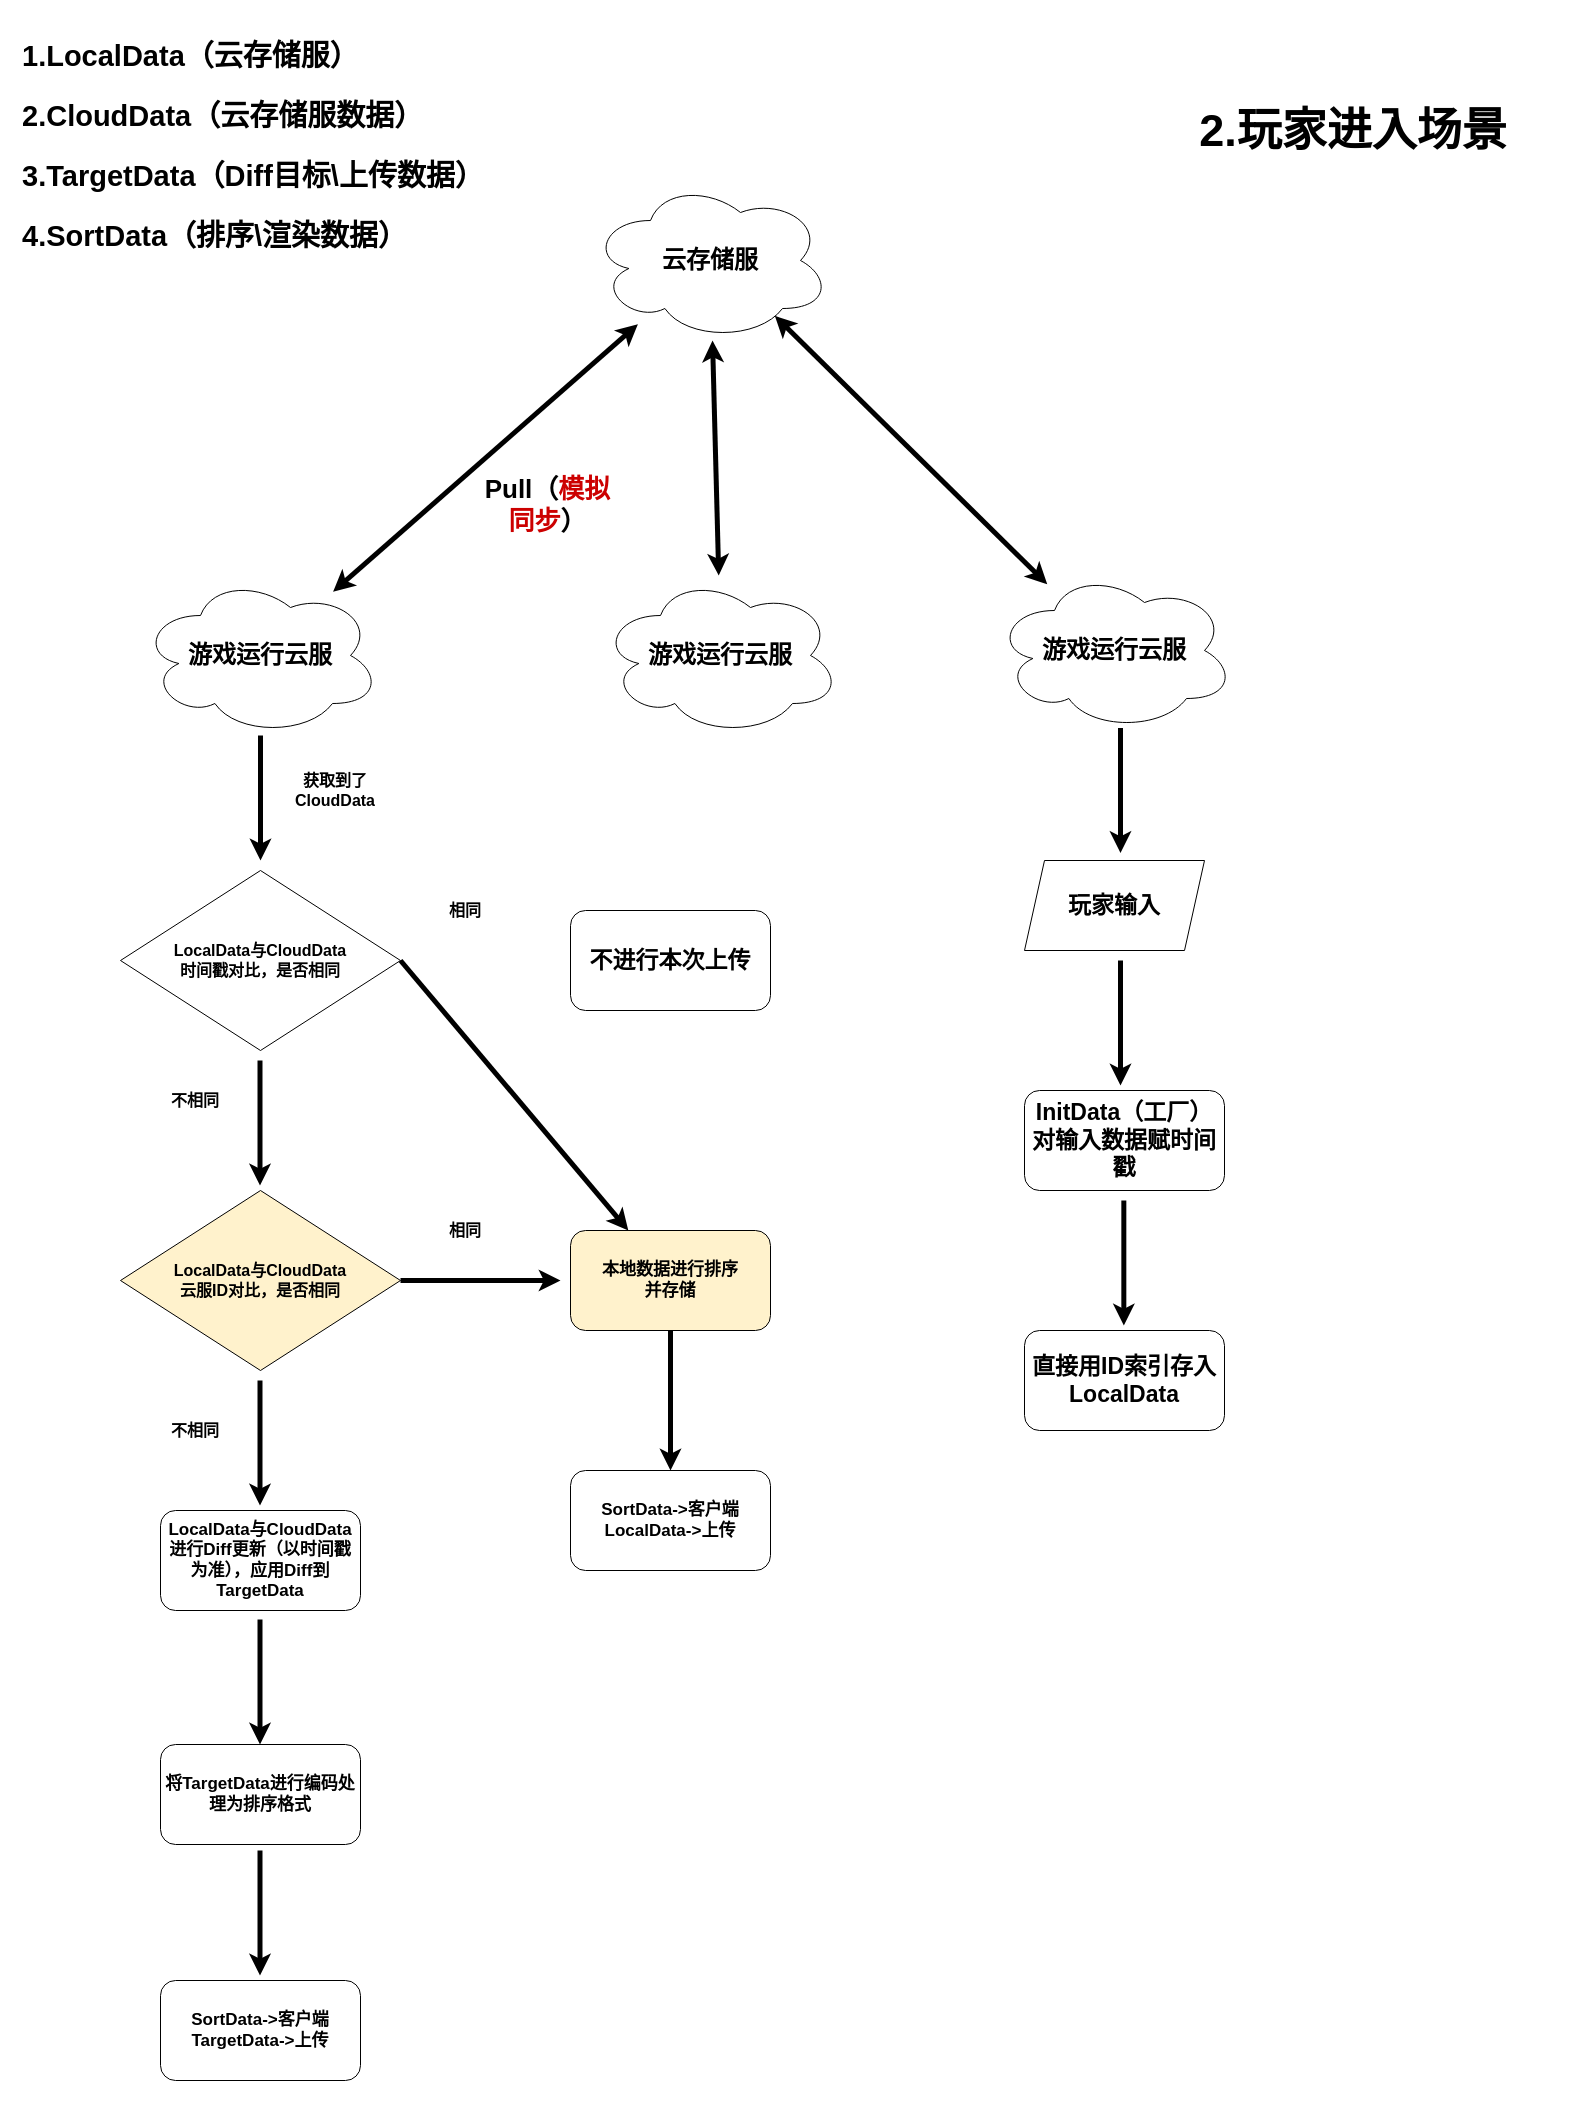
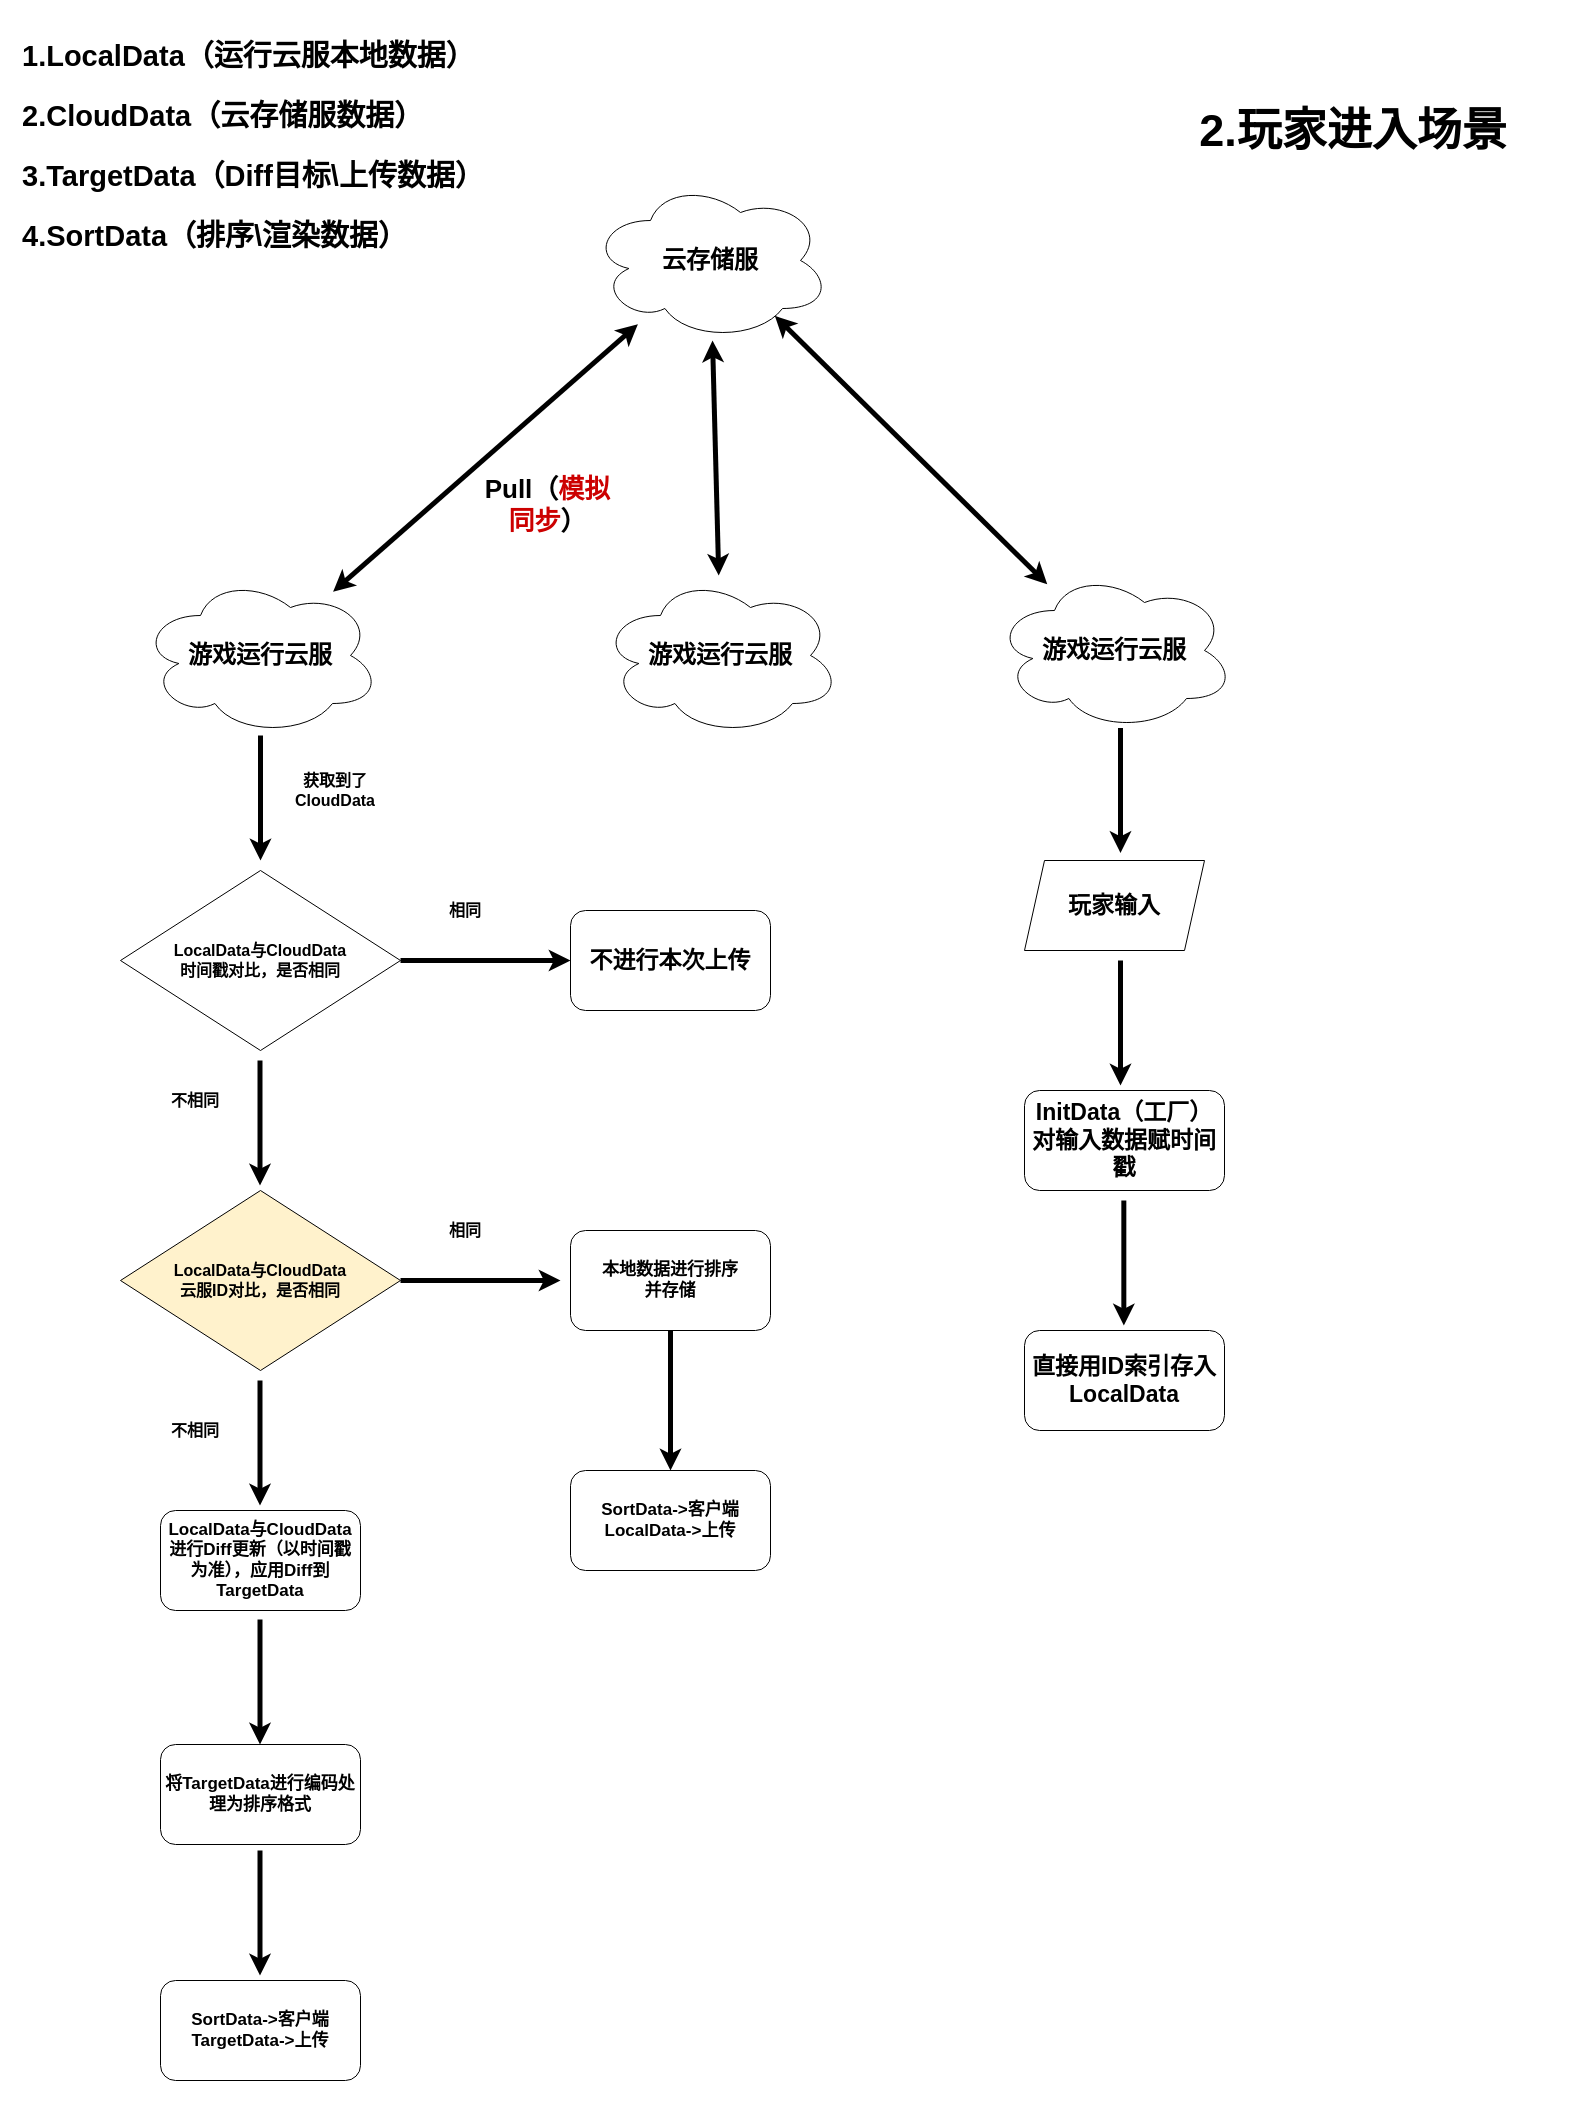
(262, 51) -> (262, 51)
(510, 1090) -> (479, 961)
(671, 1281) -> (671, 1281)
